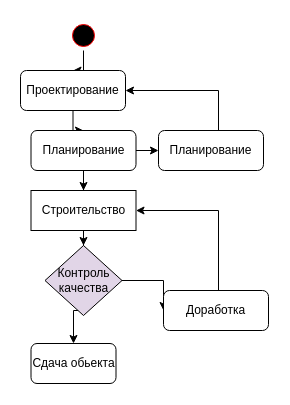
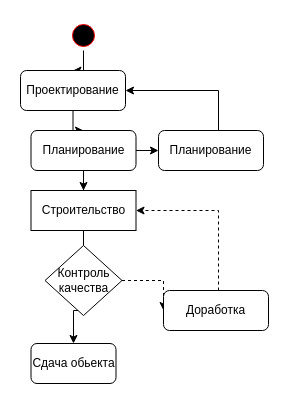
(219, 212) -> (219, 212)
(84, 237) -> (84, 240)
(84, 281) -> (84, 281)
(149, 281) -> (149, 281)
